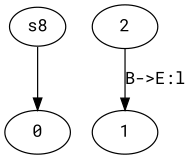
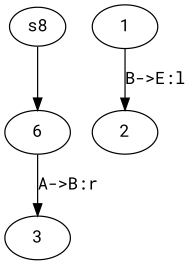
(125, 73) -> (125, 73)
(38, 132) -> (38, 132)
none -> (38, 238)
